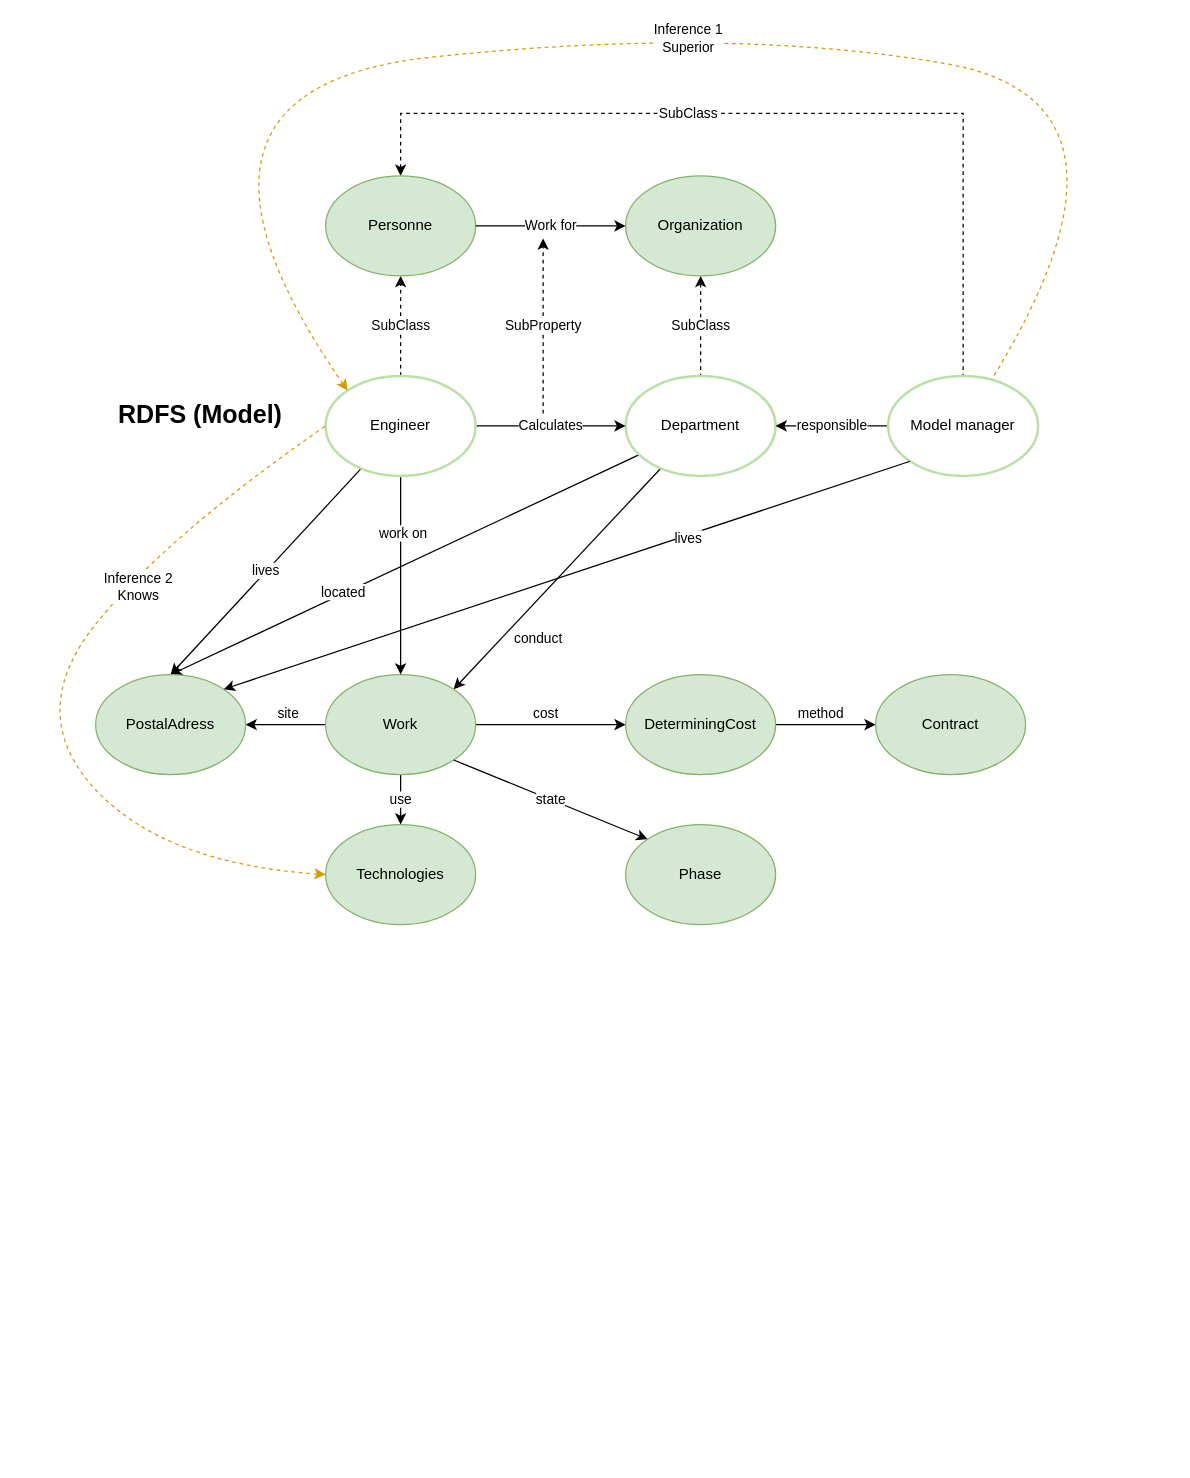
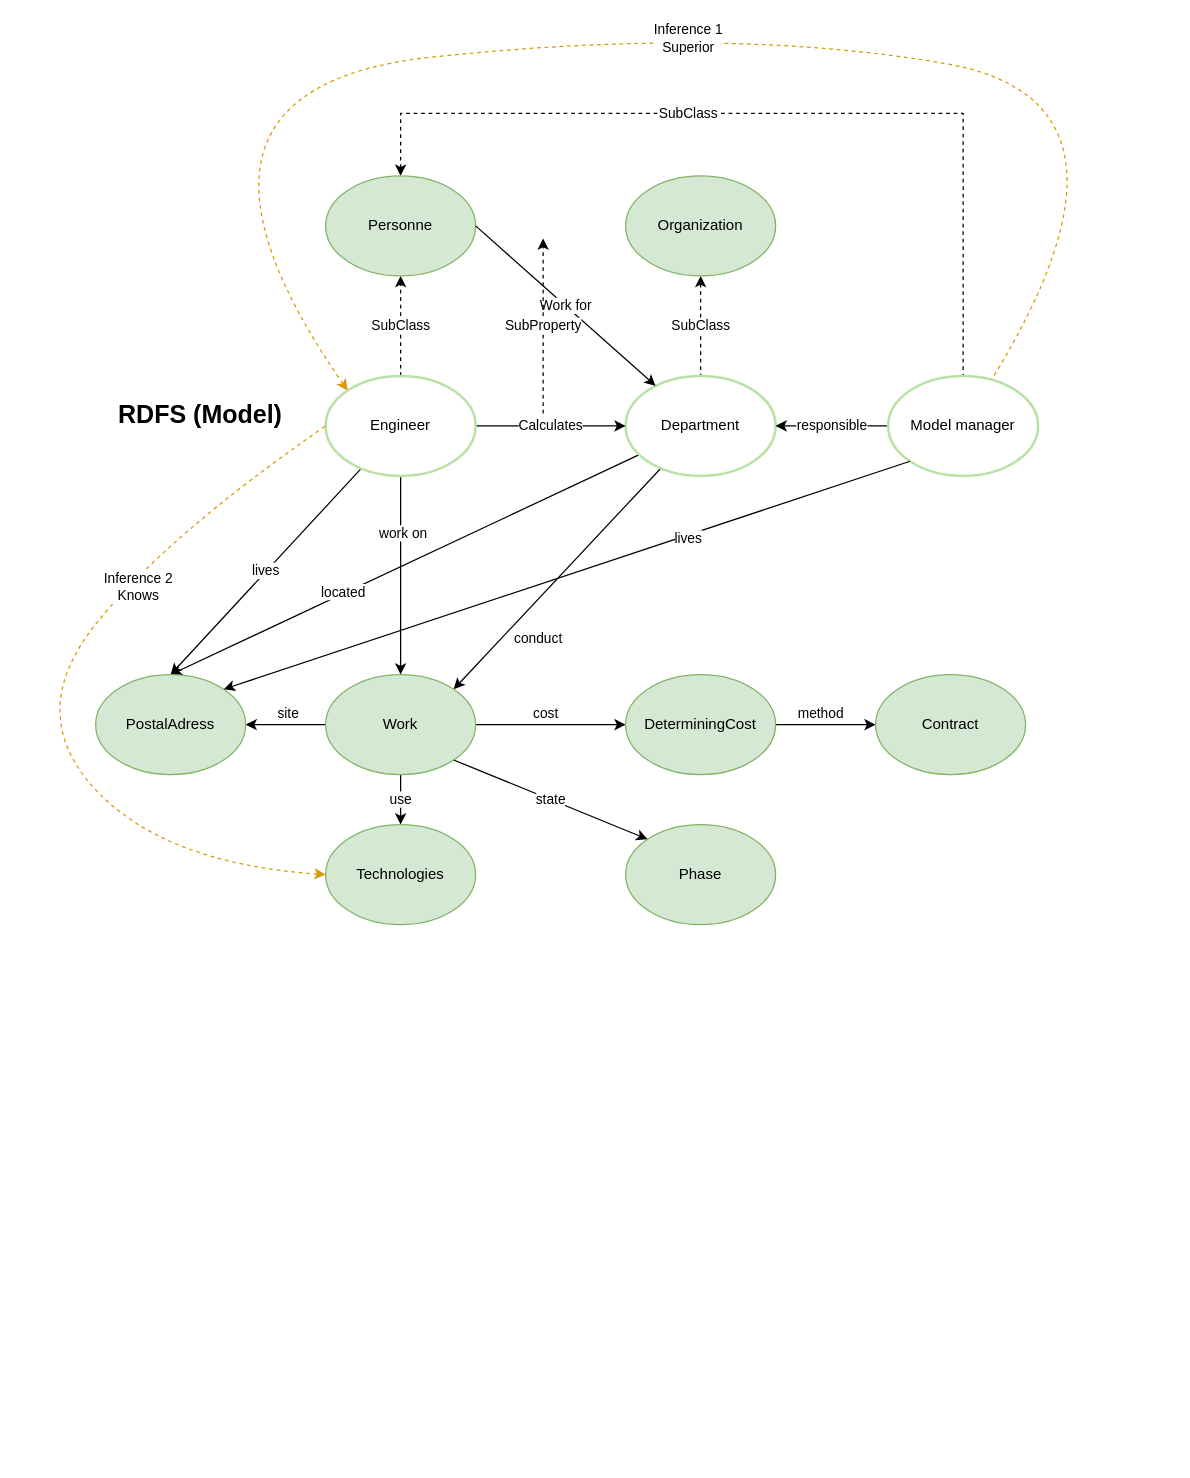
(547, 226) -> (563, 303)
